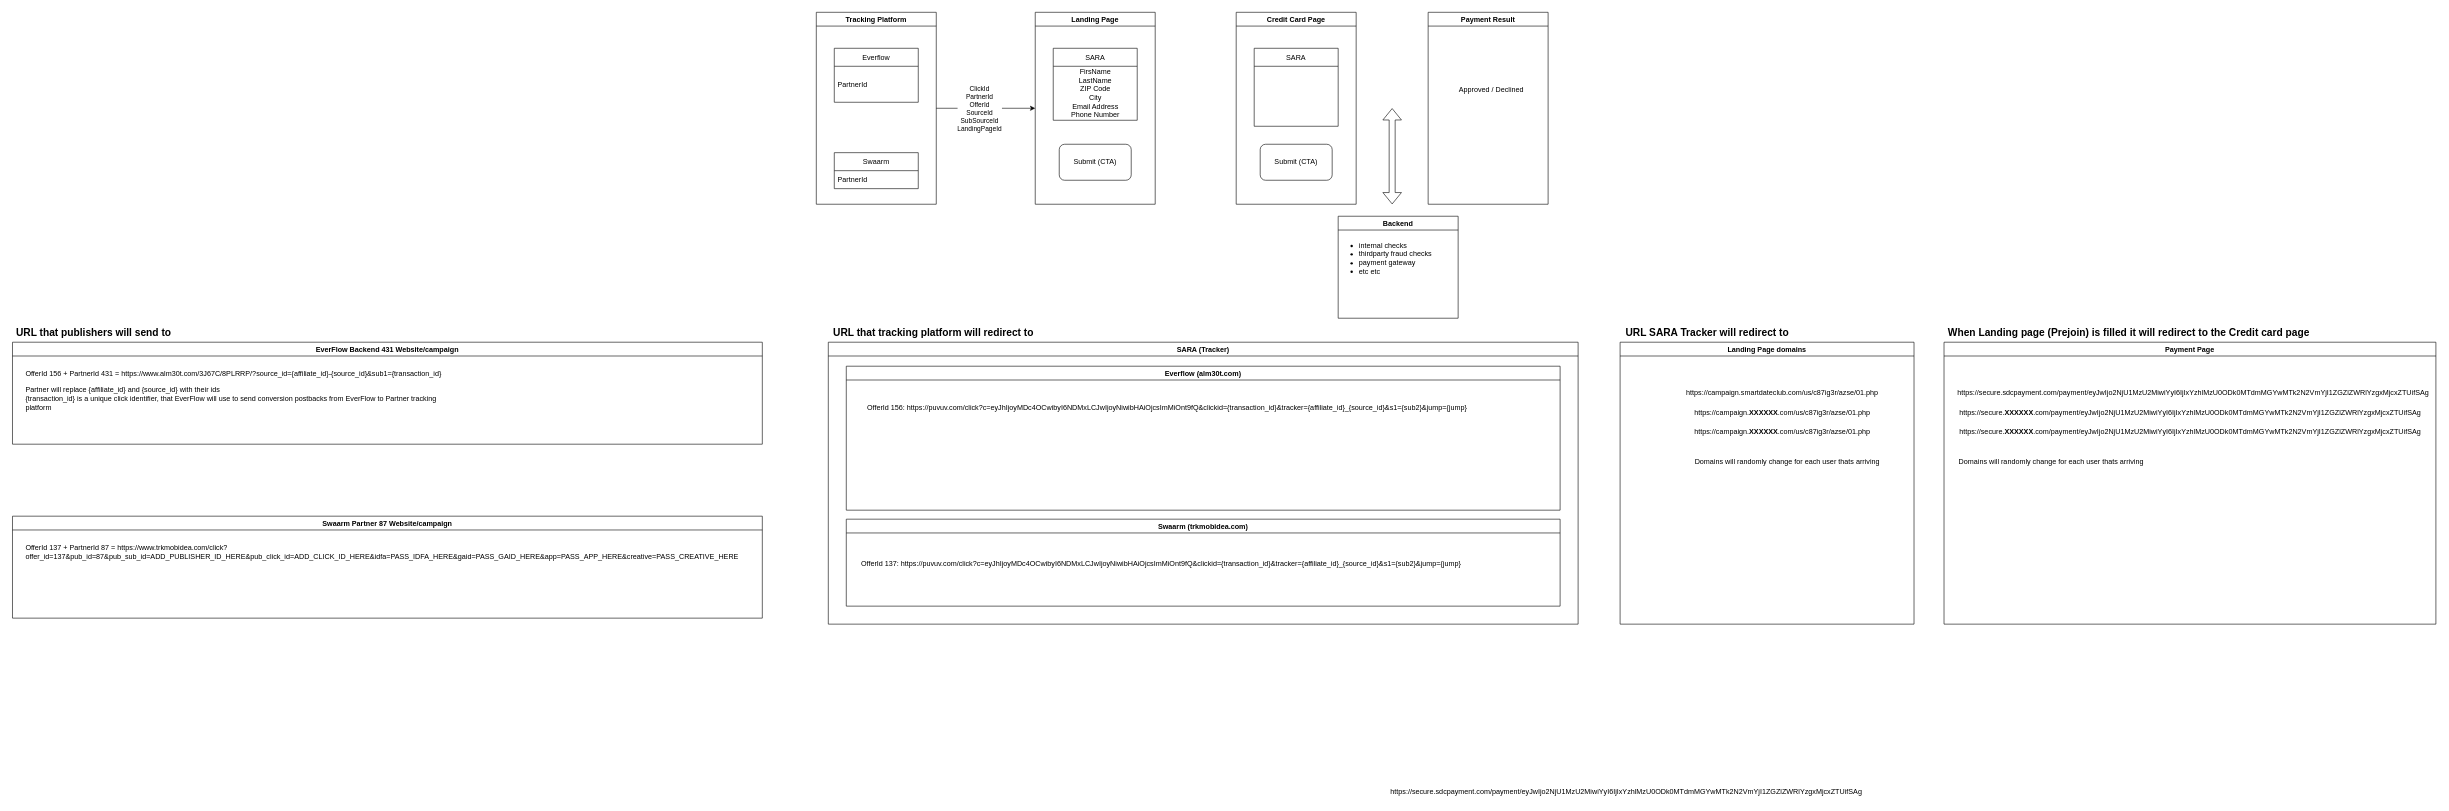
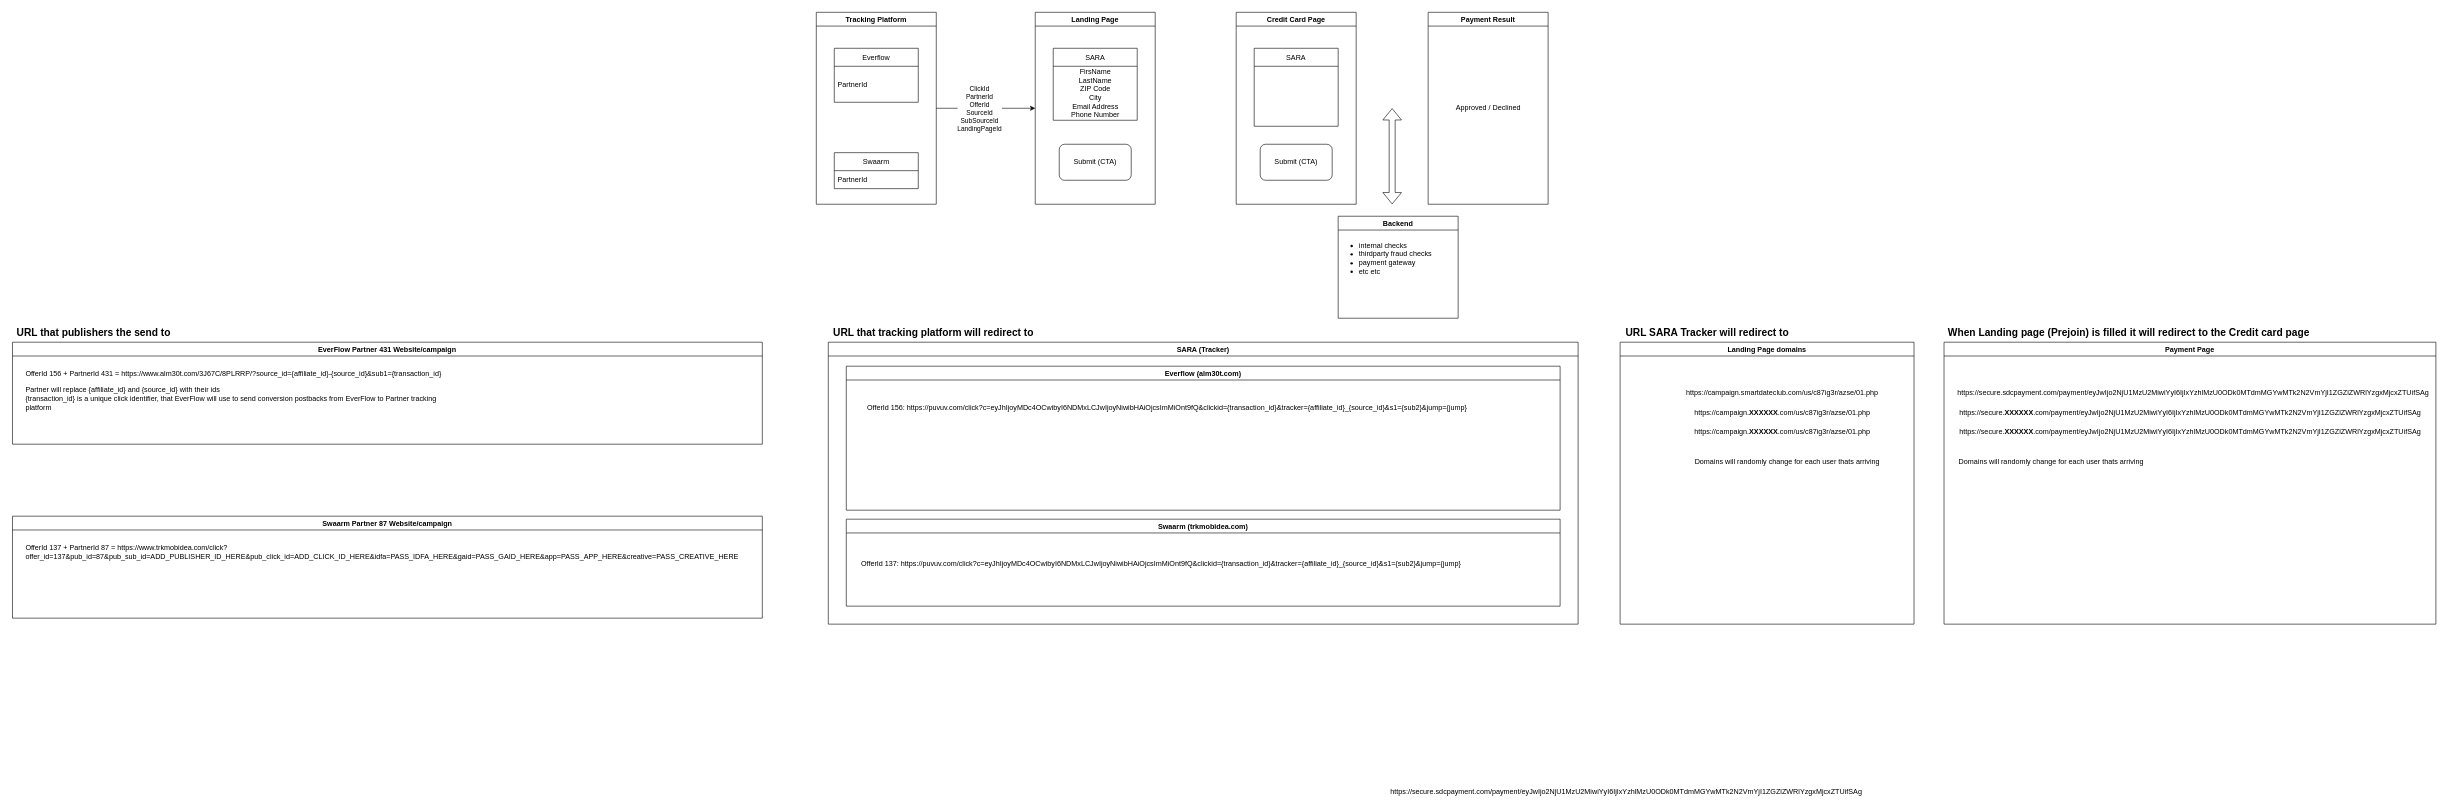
(1491, 90) -> (1488, 108)
(94, 333) -> (94, 333)
(387, 350) -> (387, 350)
